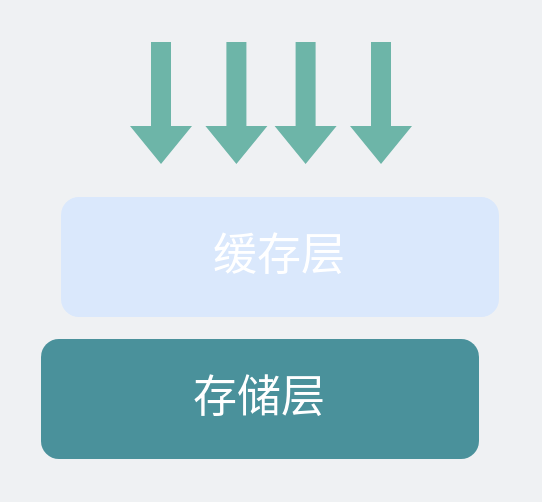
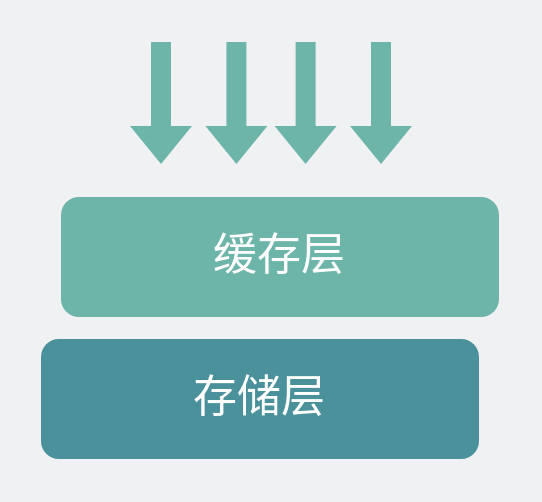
(280, 257) -> (280, 257)
